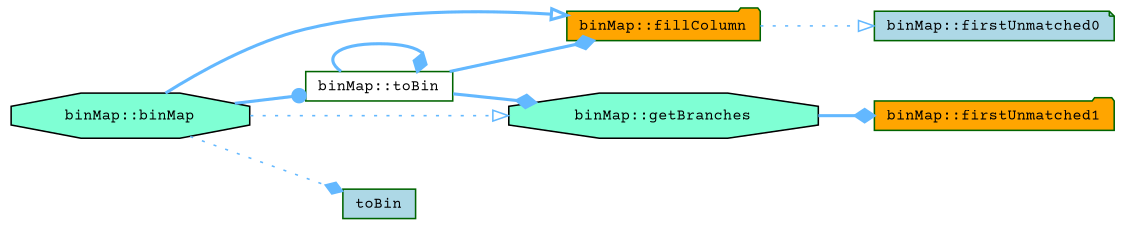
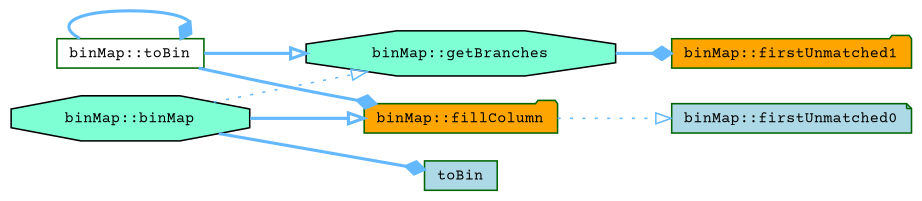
(485, 97) -> (247, 53)
(264, 100) -> none
(258, 161) -> (312, 150)
